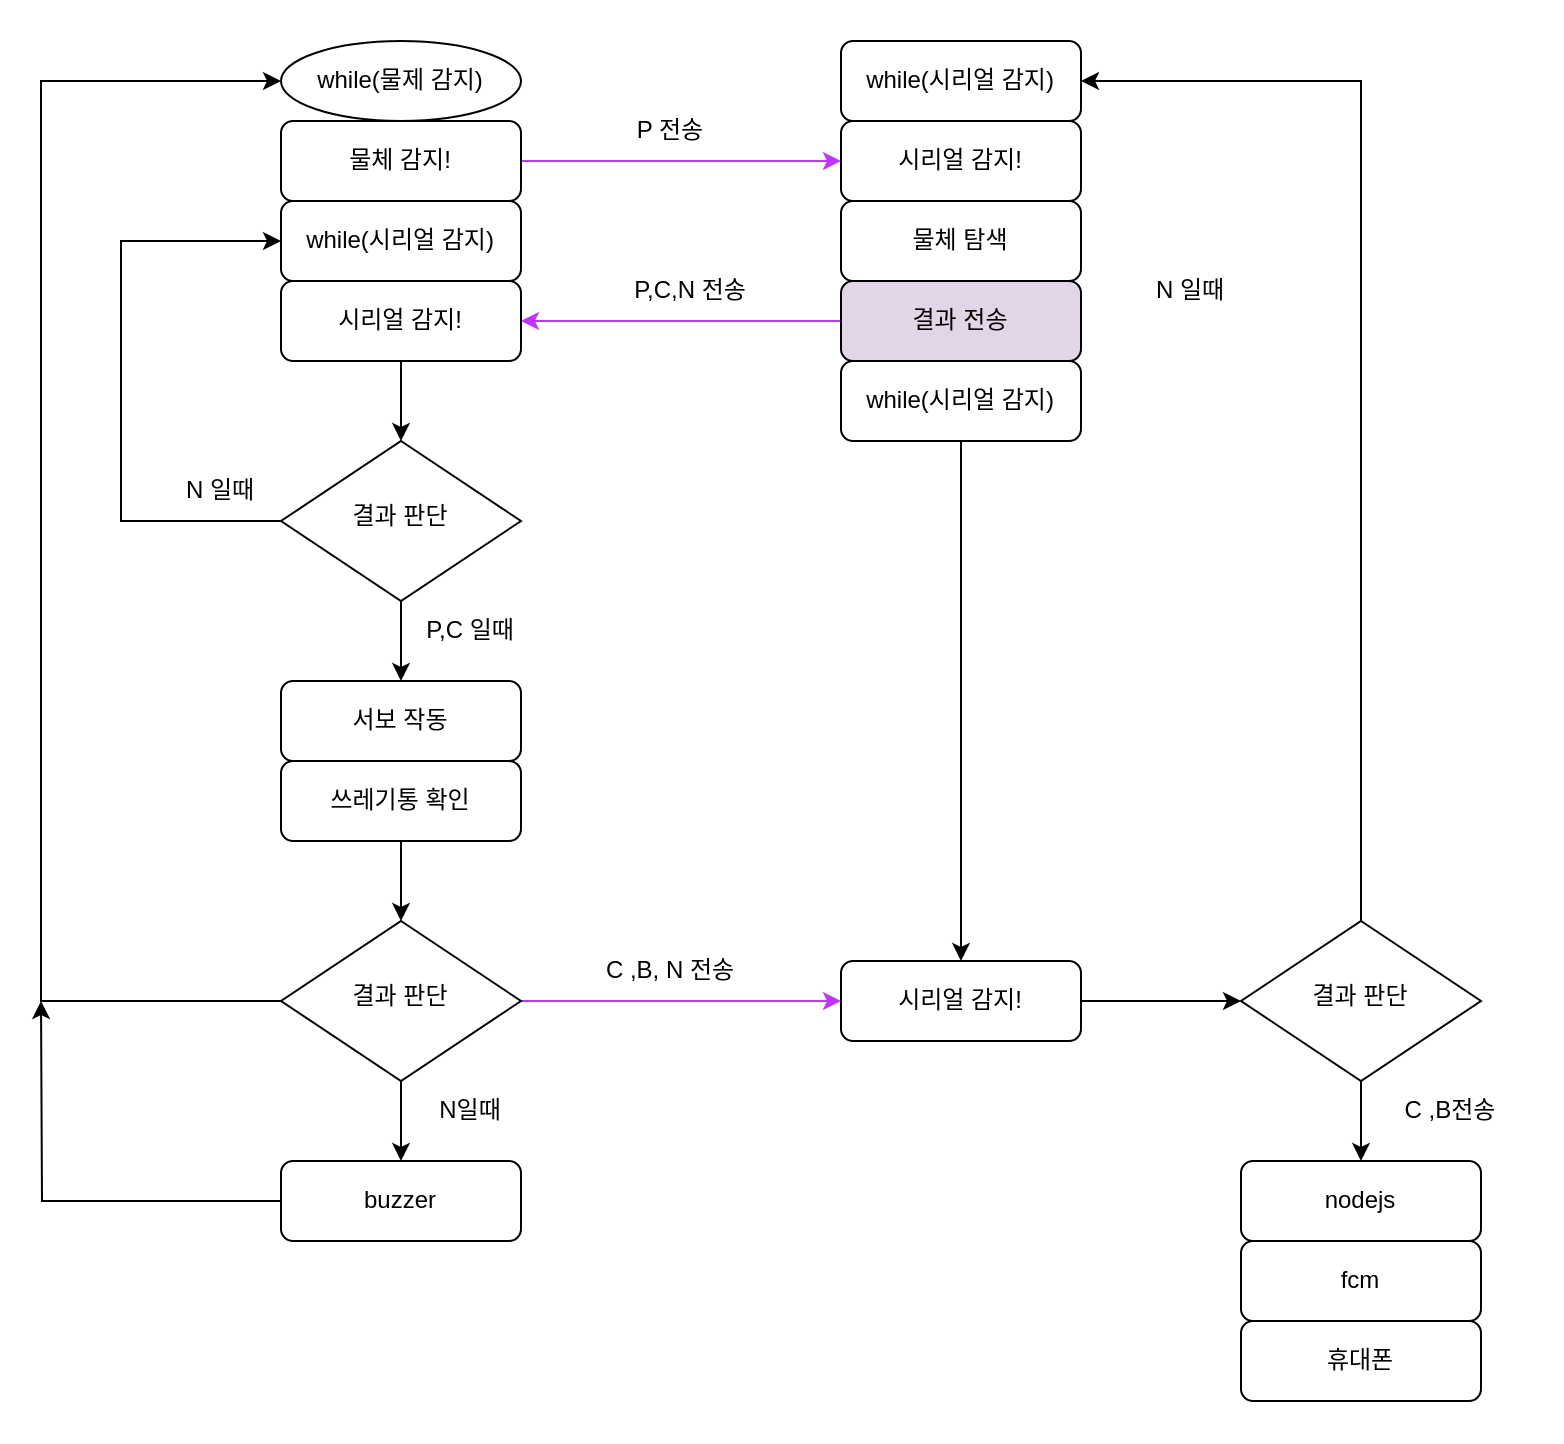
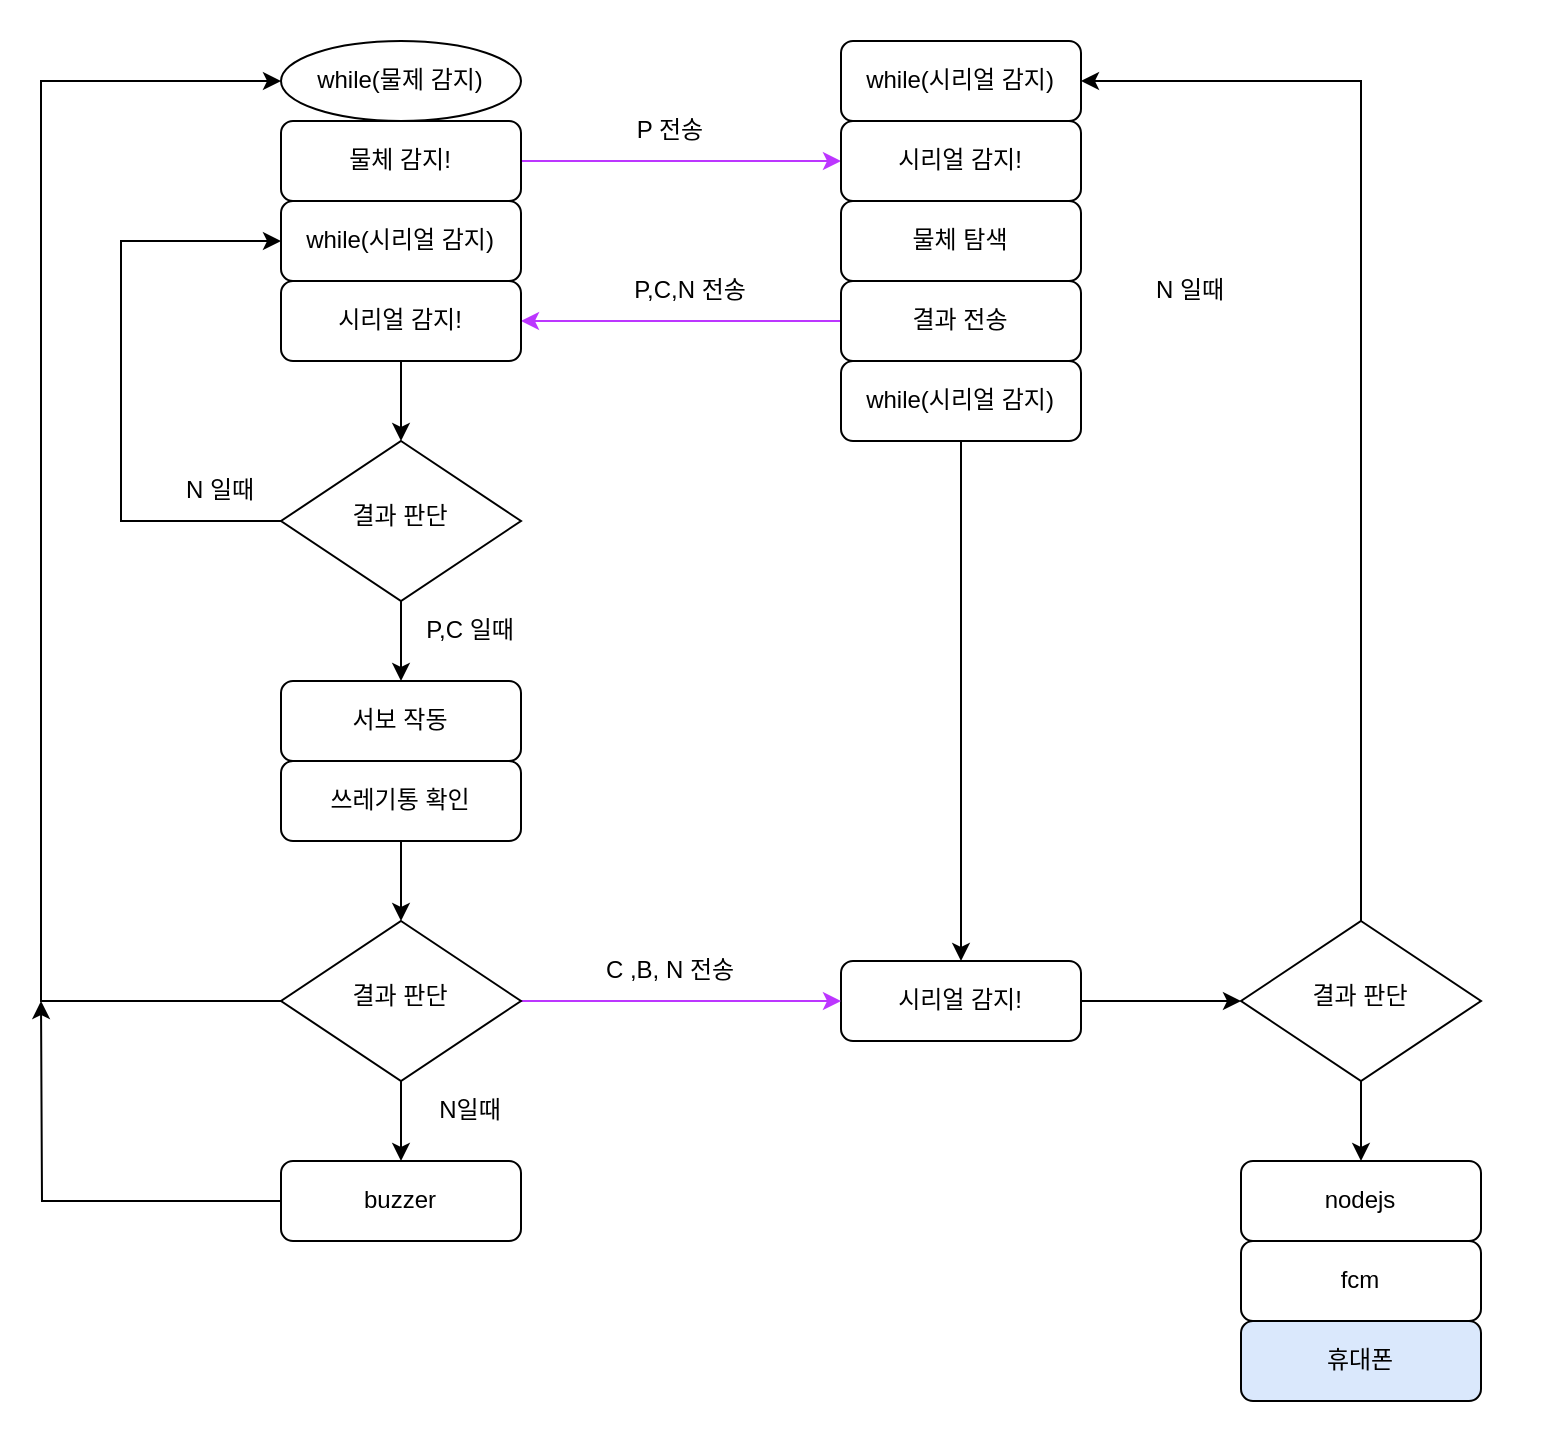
(961, 321) -> (961, 321)
(1451, 1111) -> none
(1361, 1361) -> (1361, 1361)
